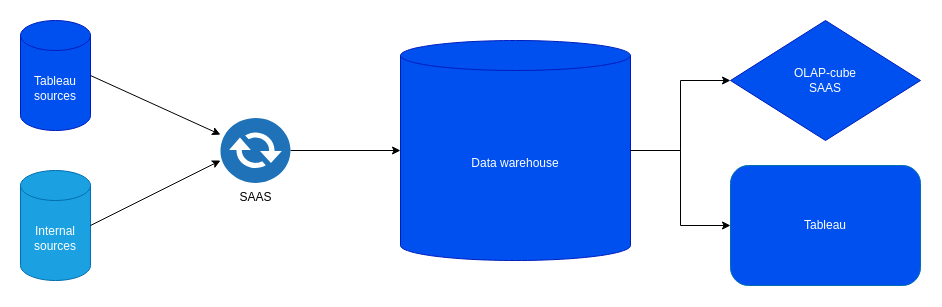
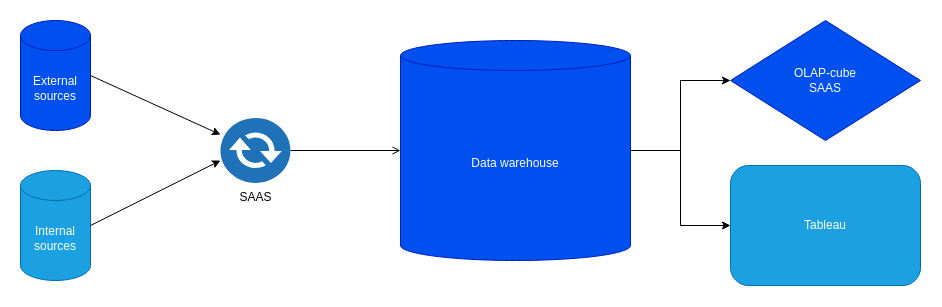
(56, 89) -> (56, 89)
(392, 151) -> (394, 151)
(826, 226) -> (826, 226)
